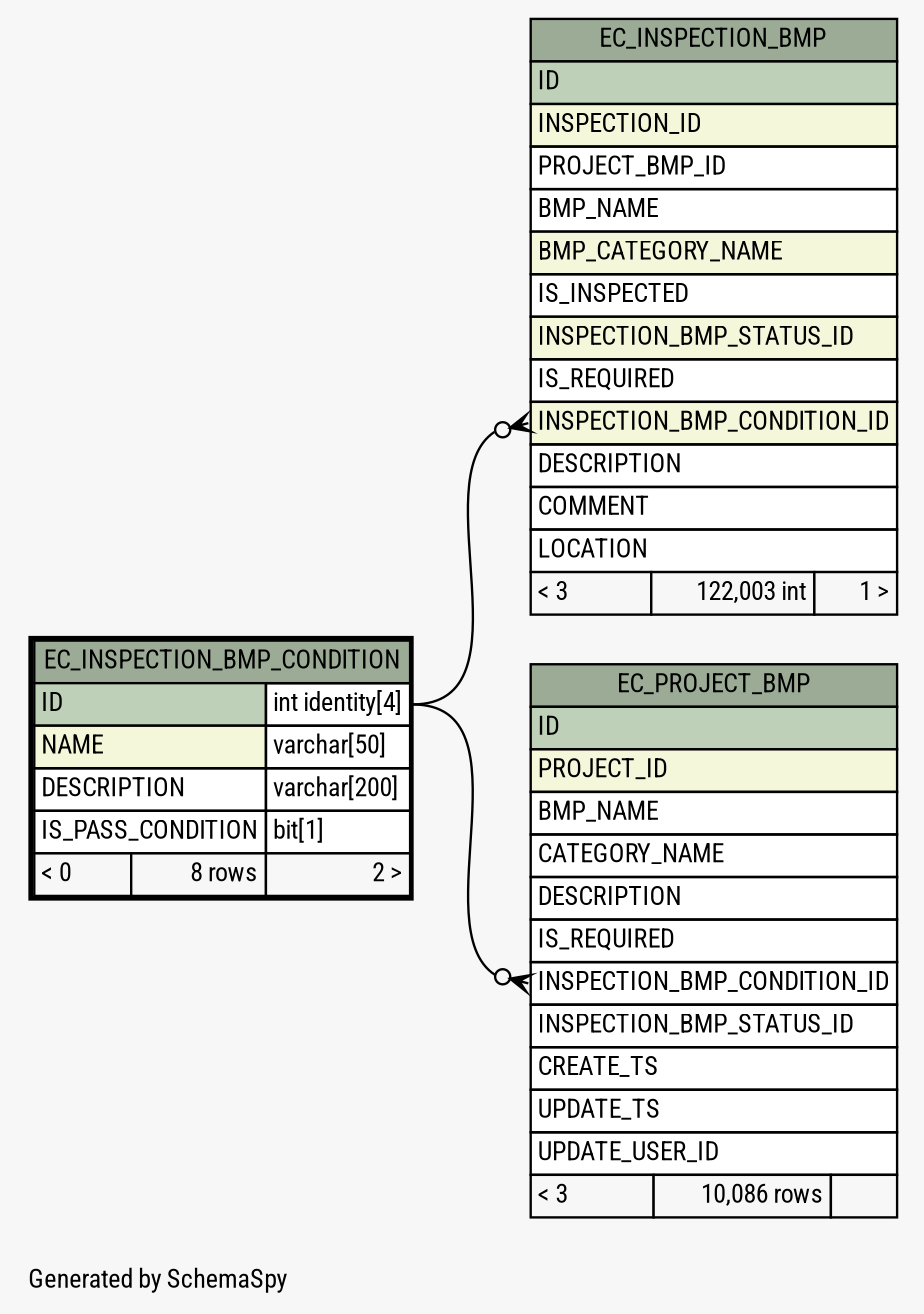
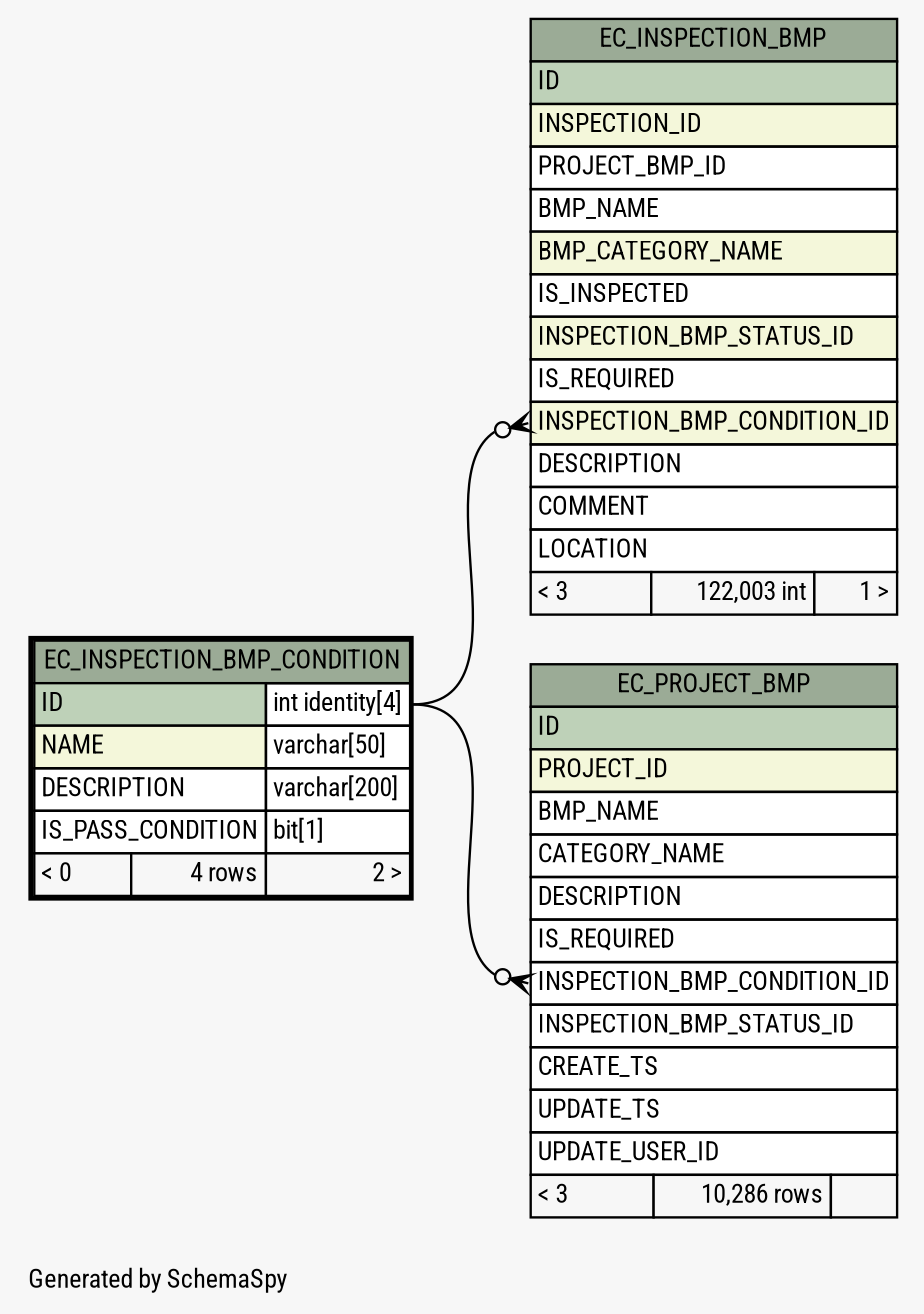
(225, 873) -> (225, 873)
(762, 1195) -> (762, 1195)
